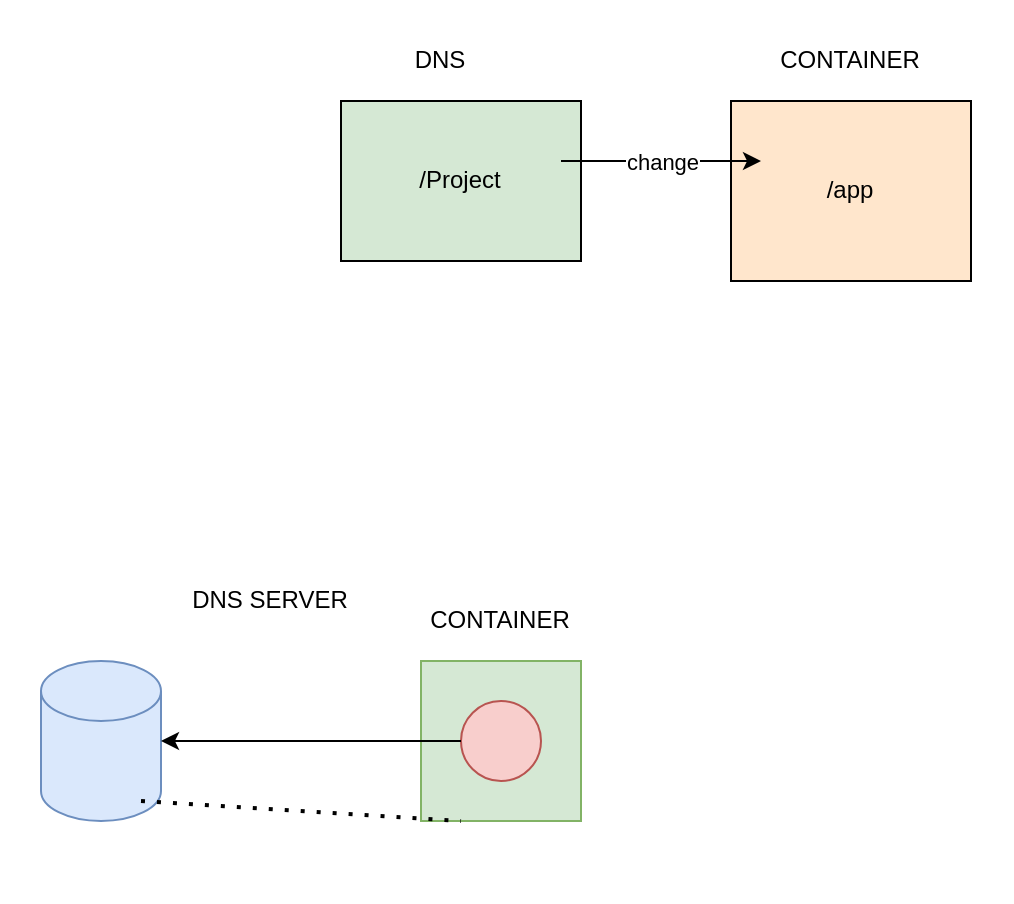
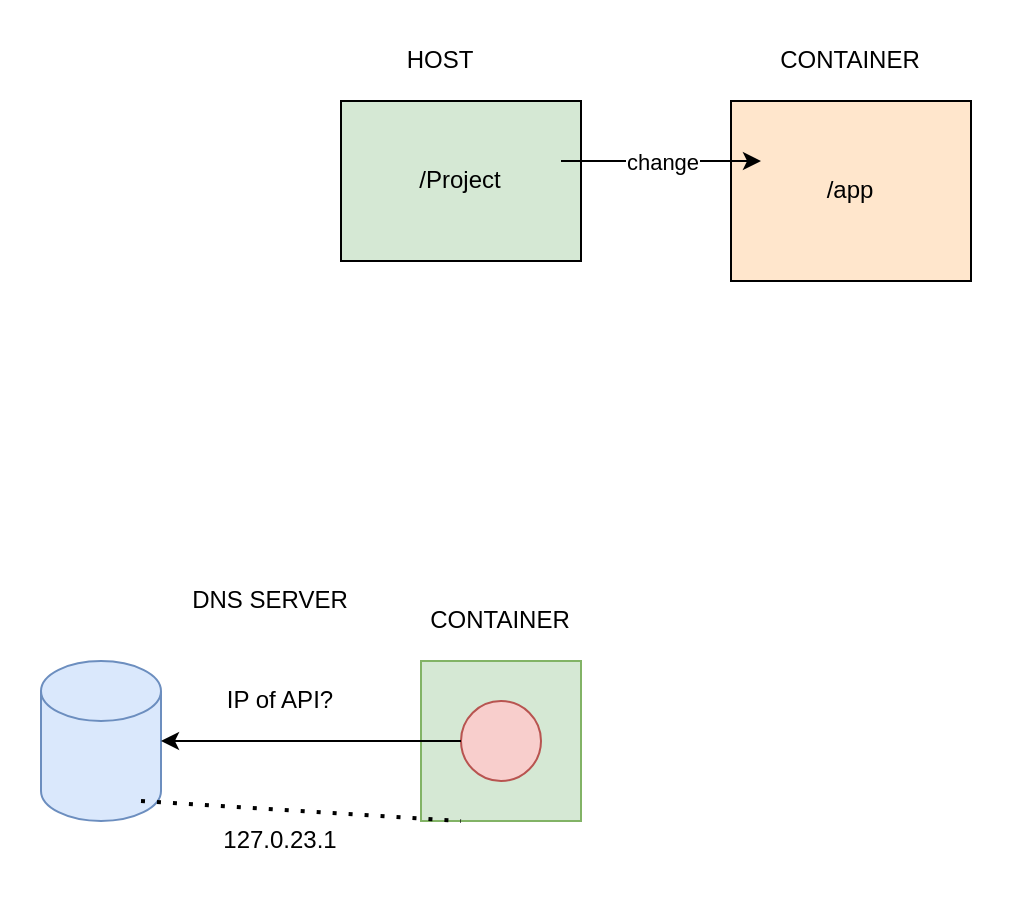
(441, 61) -> (441, 61)
none -> (281, 701)
none -> (281, 841)
